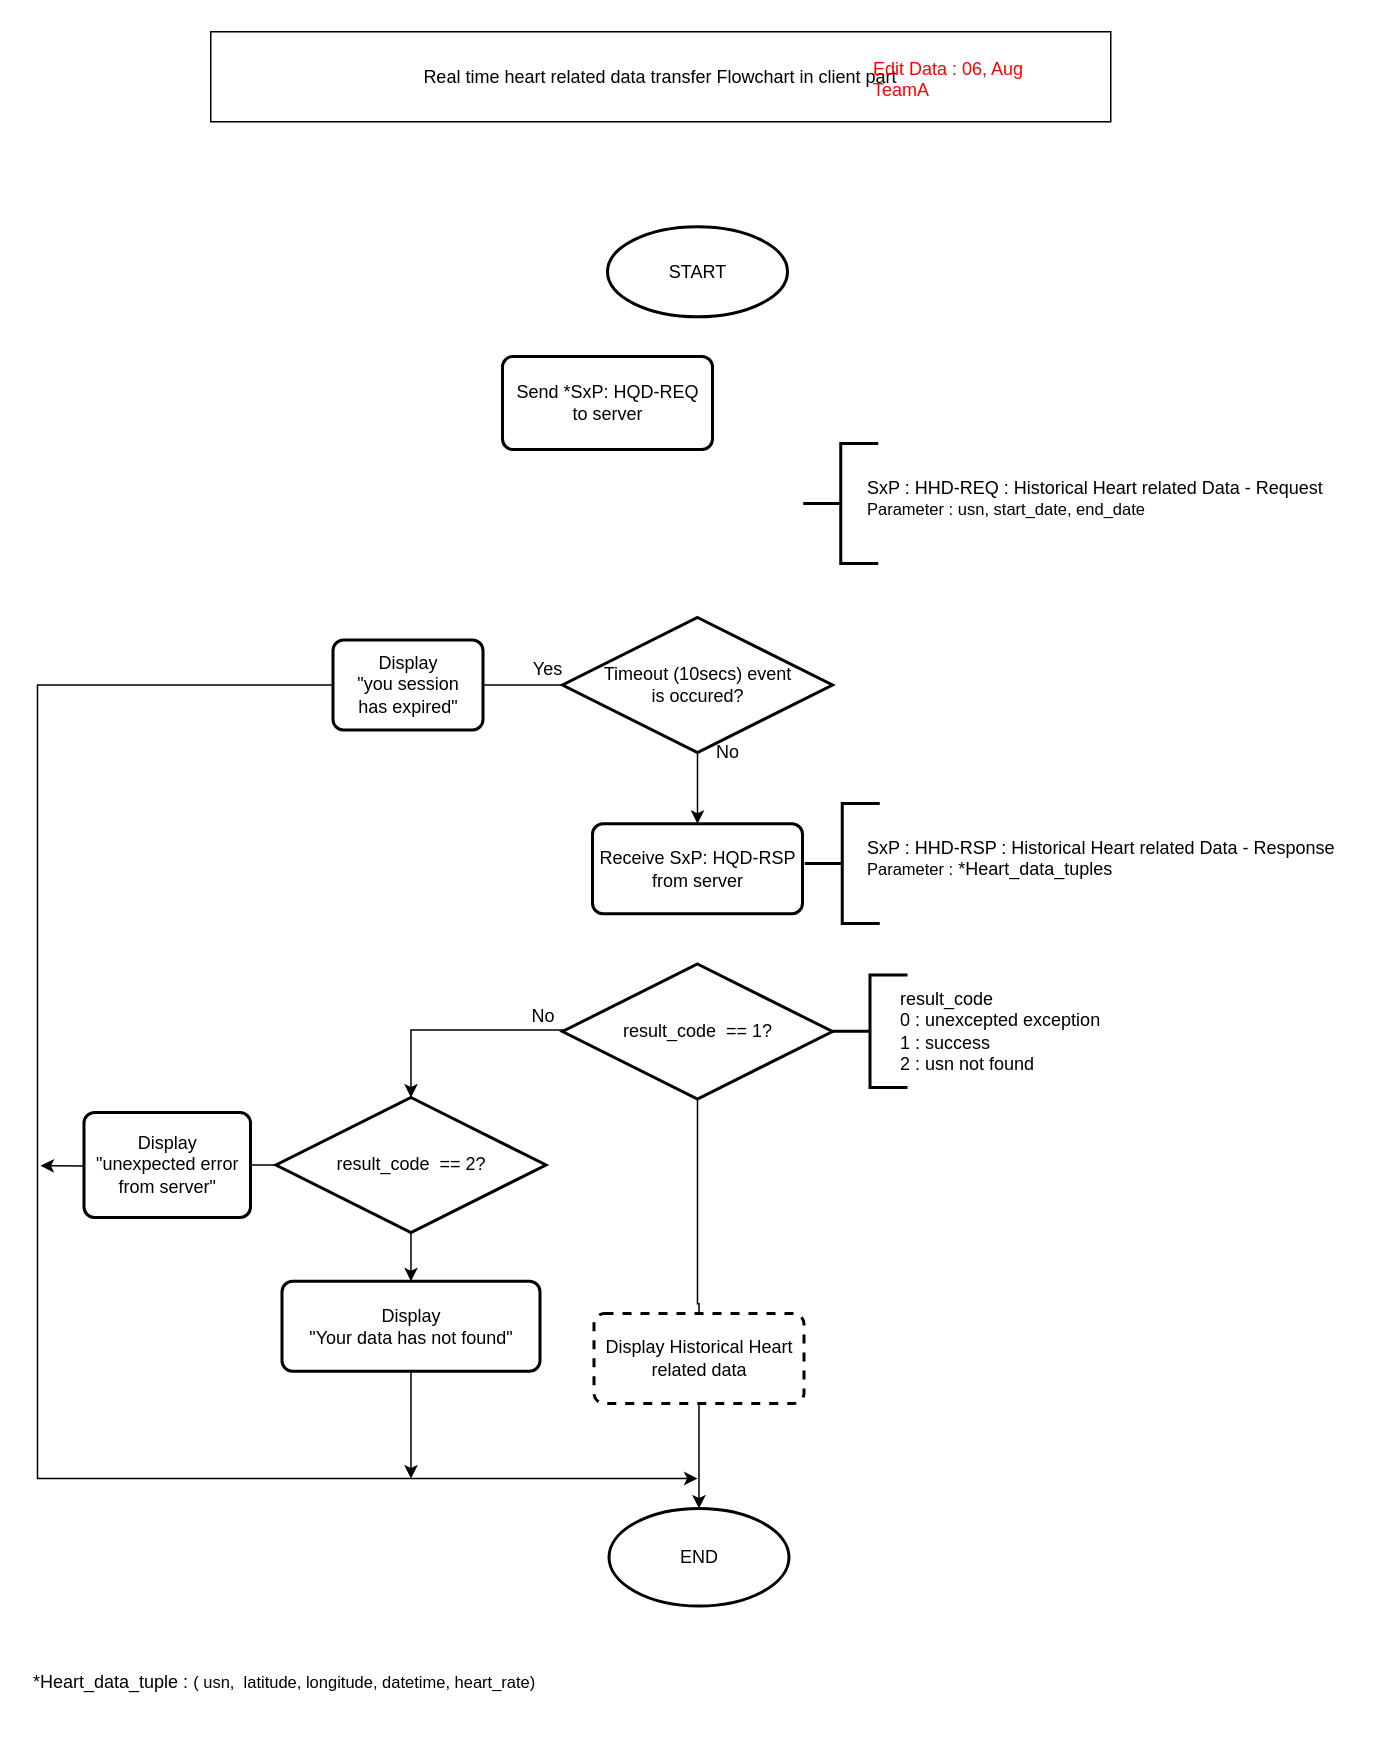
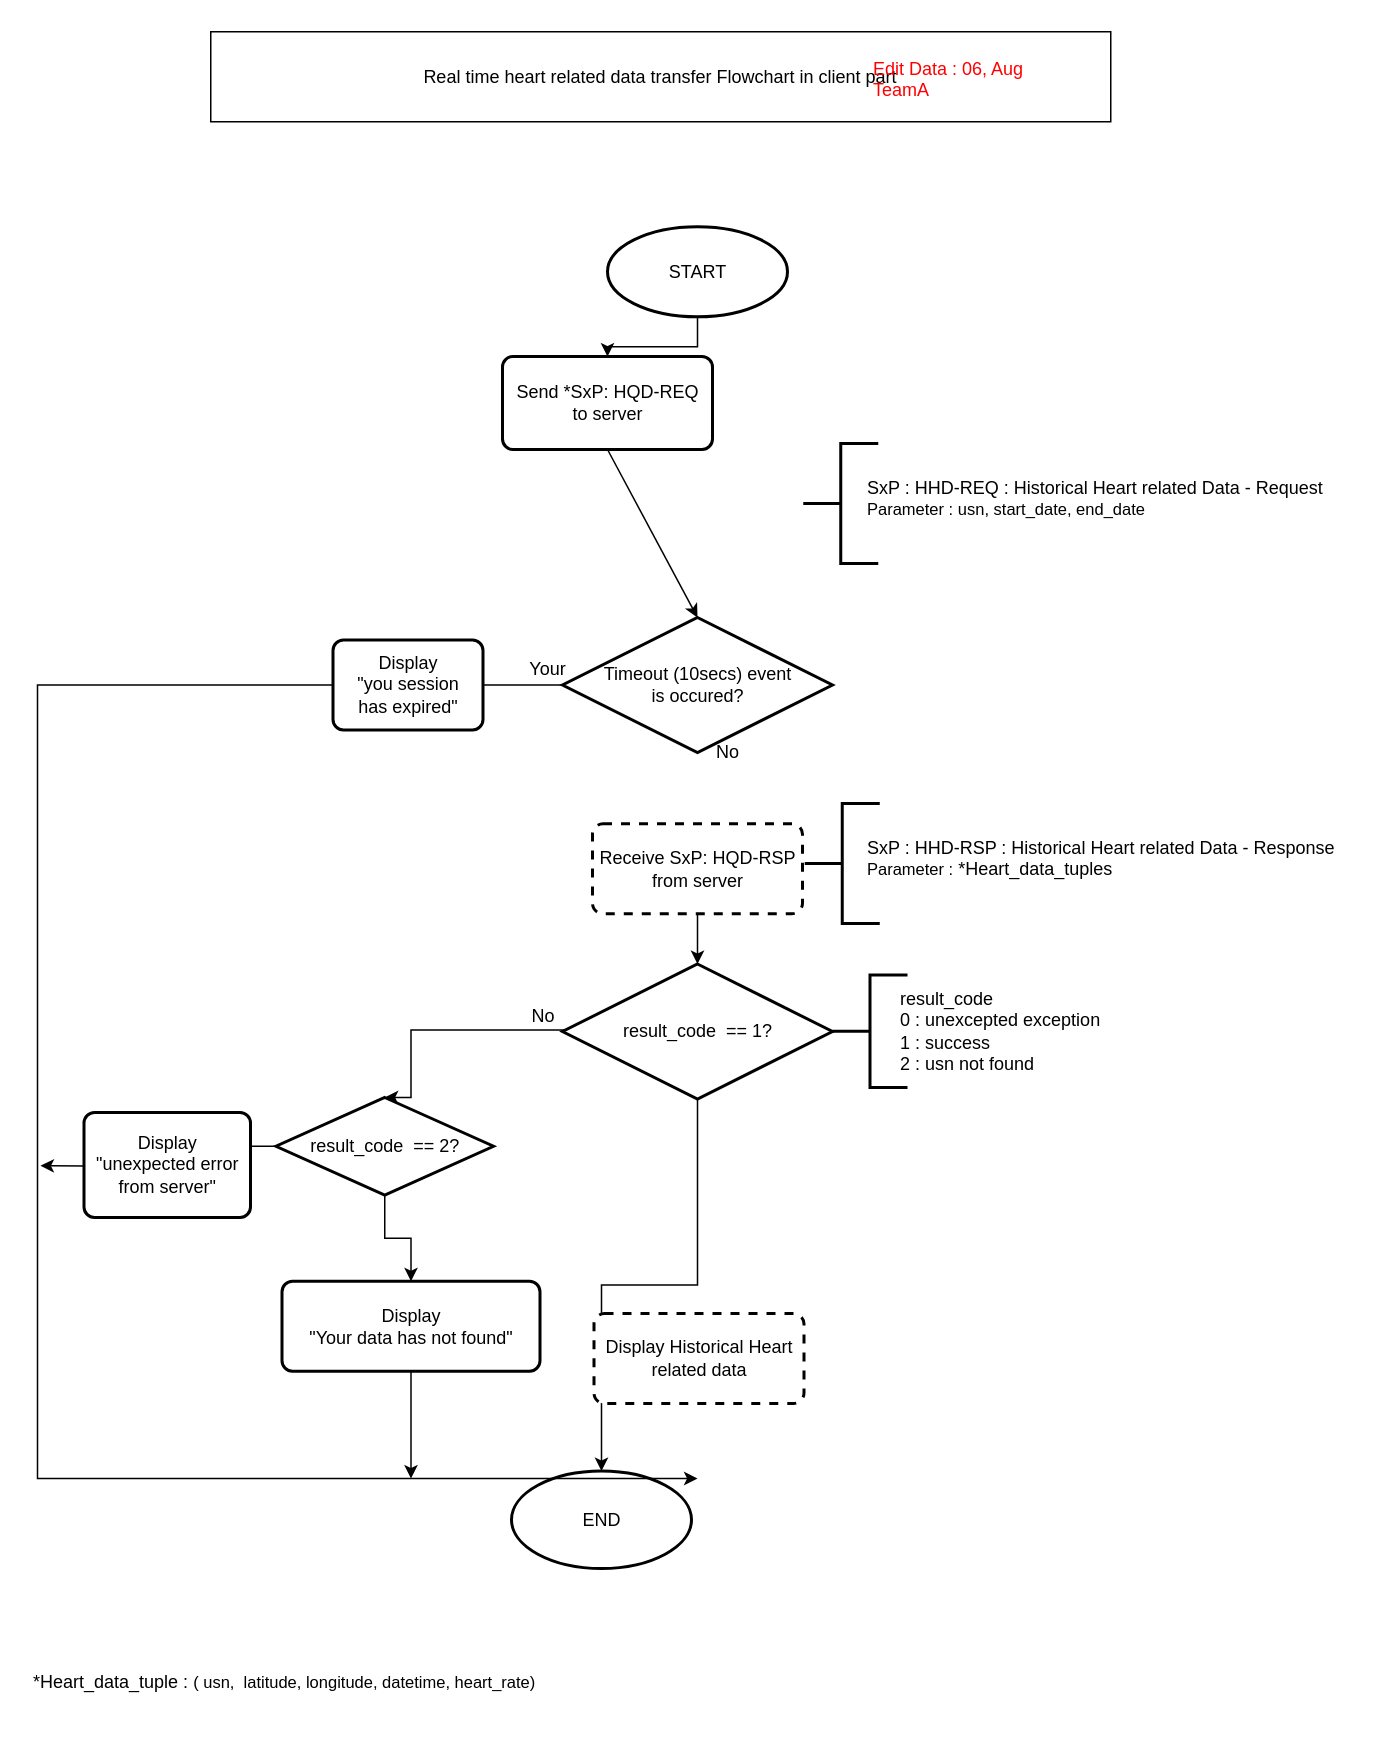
none -> (668, 347)
none -> (650, 529)
(548, 670) -> (548, 670)
(698, 783) -> none
(698, 869) -> (698, 869)
none -> (698, 943)
(411, 1165) -> (385, 1146)
(699, 1557) -> (602, 1520)
